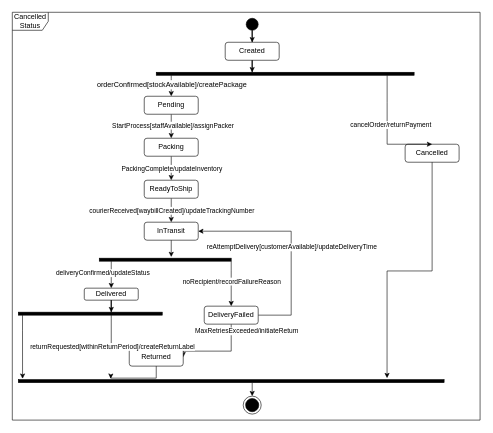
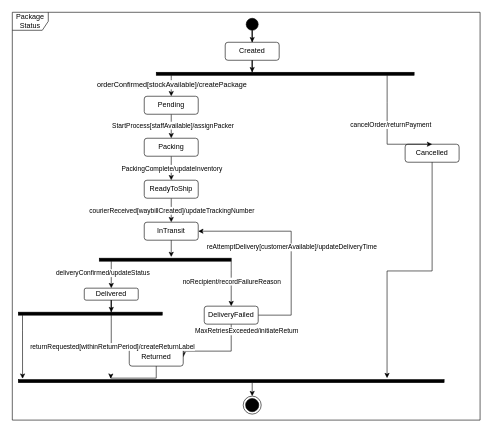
(30, 21) -> (30, 21)
